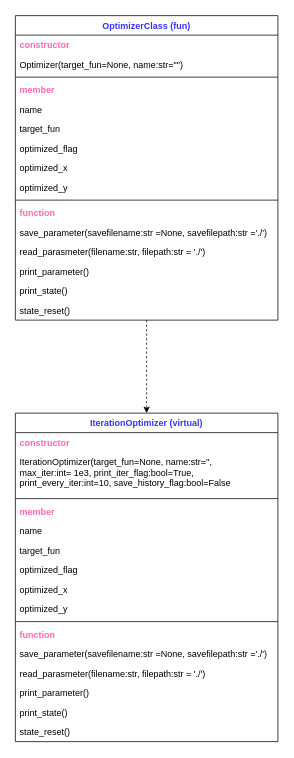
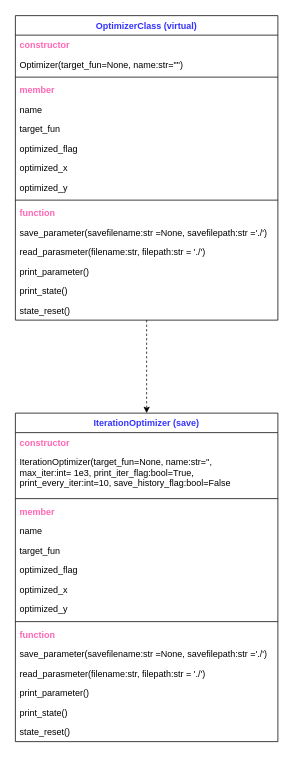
(146, 26) -> (146, 26)
(146, 423) -> (146, 423)
